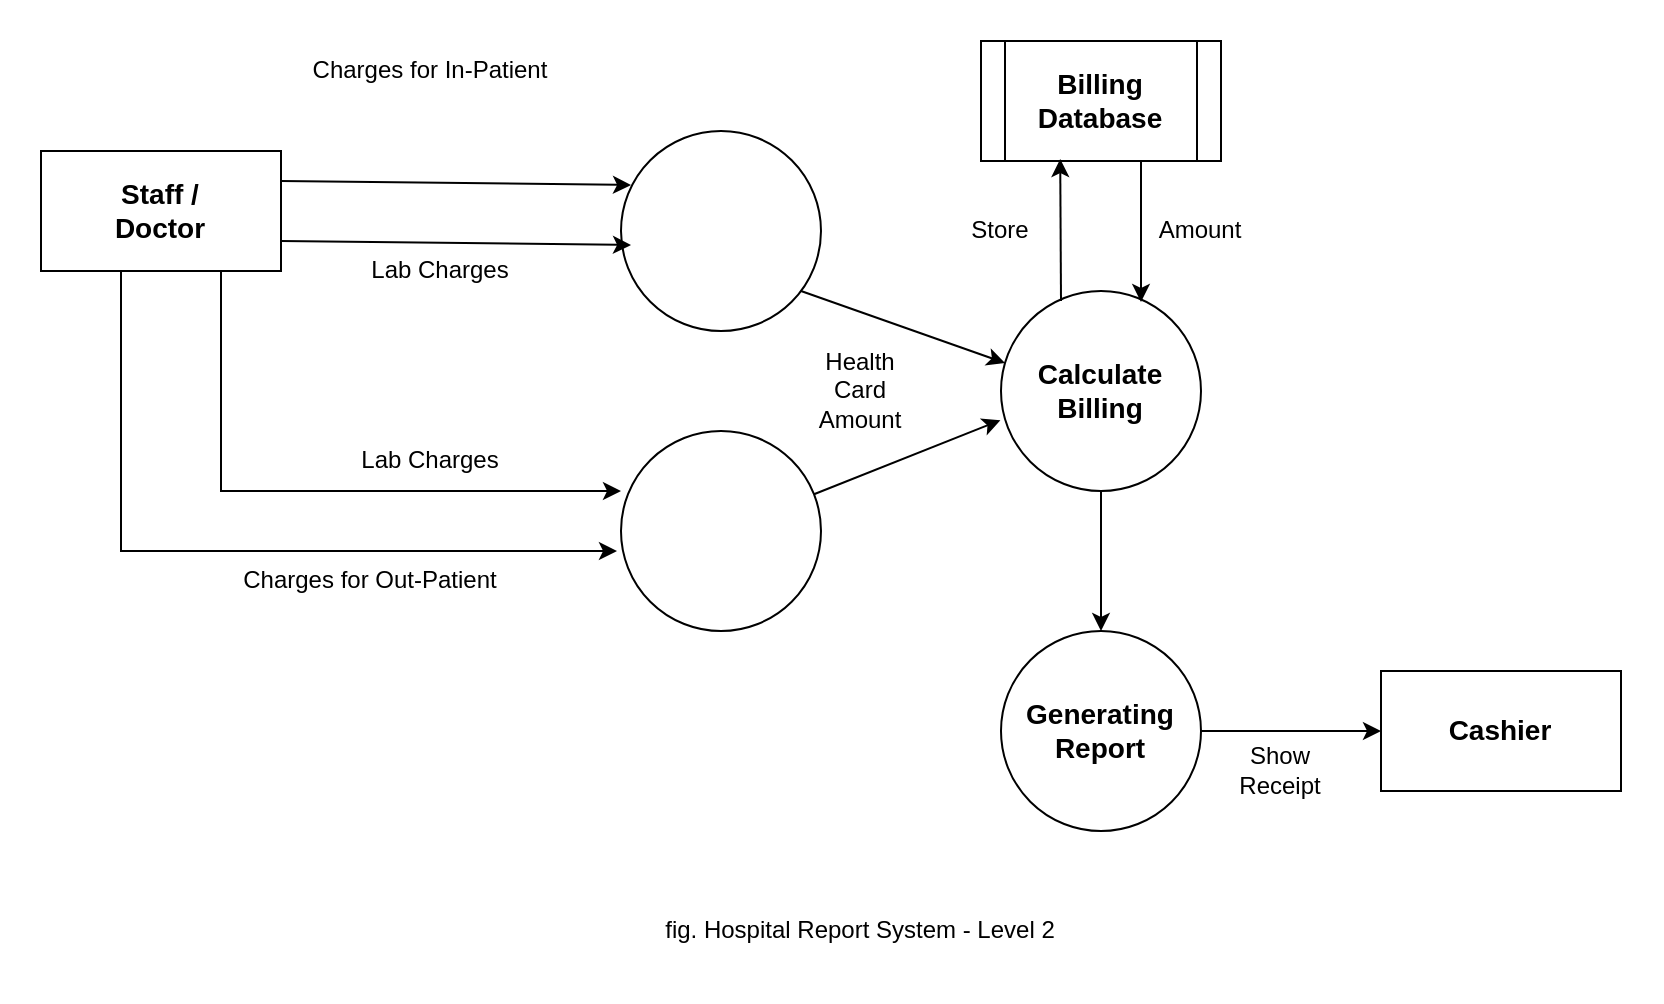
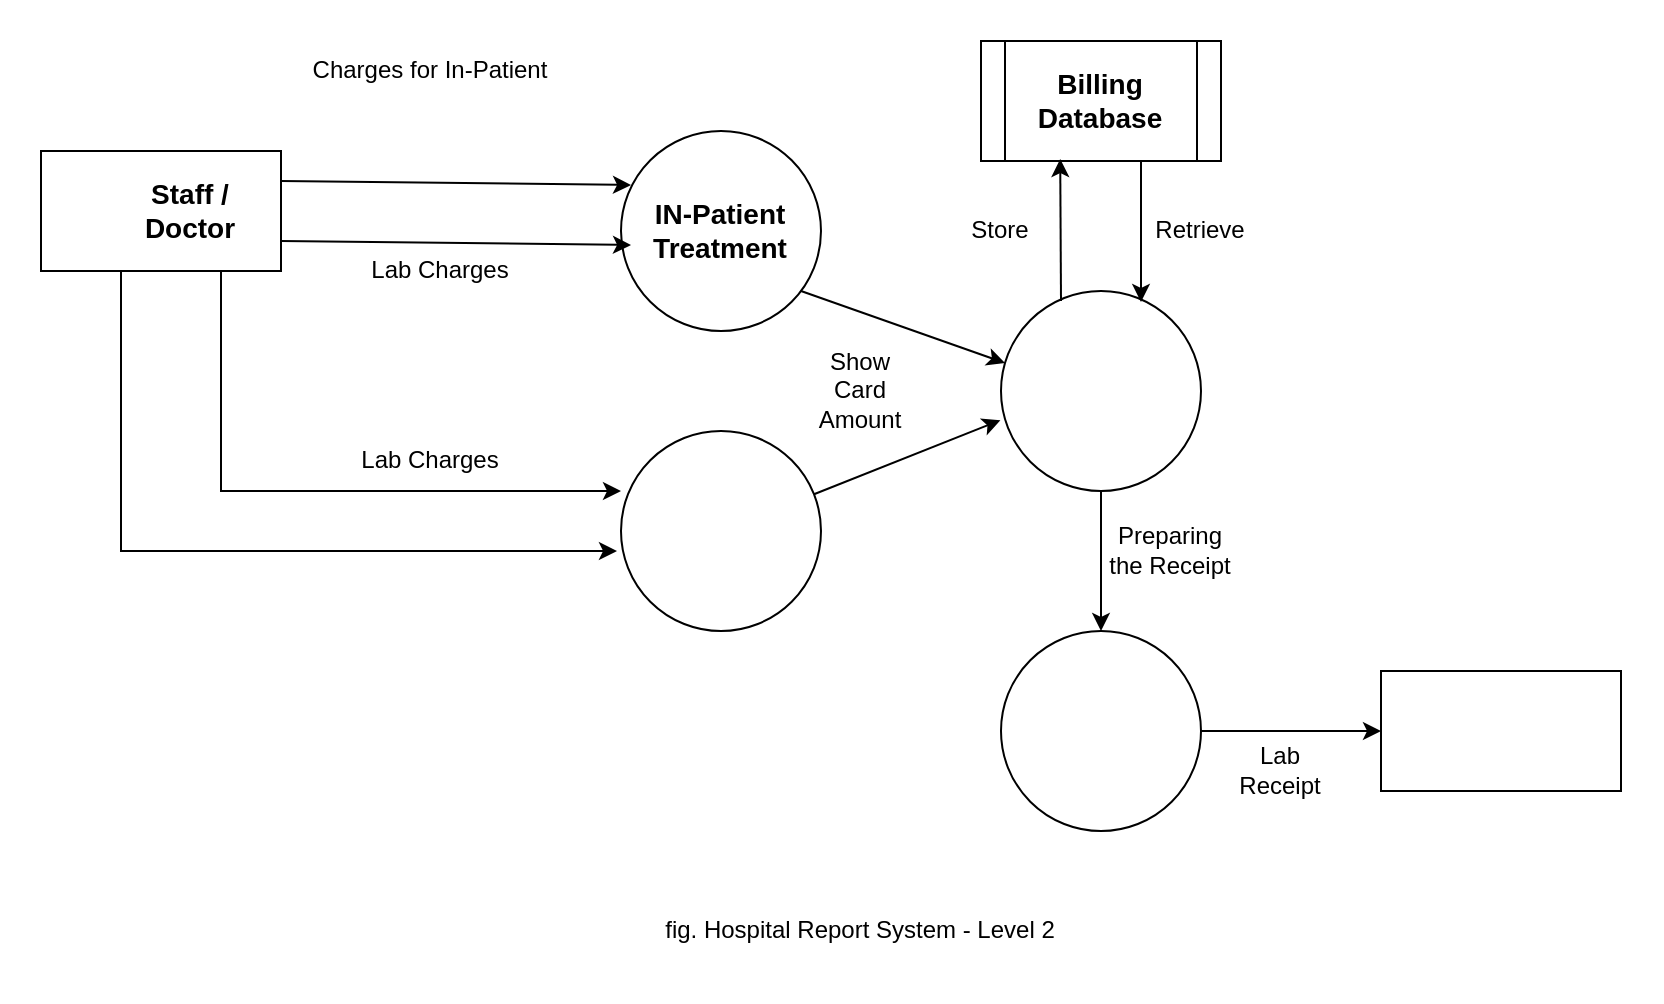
(161, 211) -> (191, 211)
none -> (721, 231)
(1201, 231) -> (1201, 231)
(861, 391) -> (861, 391)
(1101, 391) -> none
none -> (1171, 551)
(371, 581) -> none
(1101, 731) -> none
(1501, 731) -> none
(1281, 771) -> (1281, 771)
